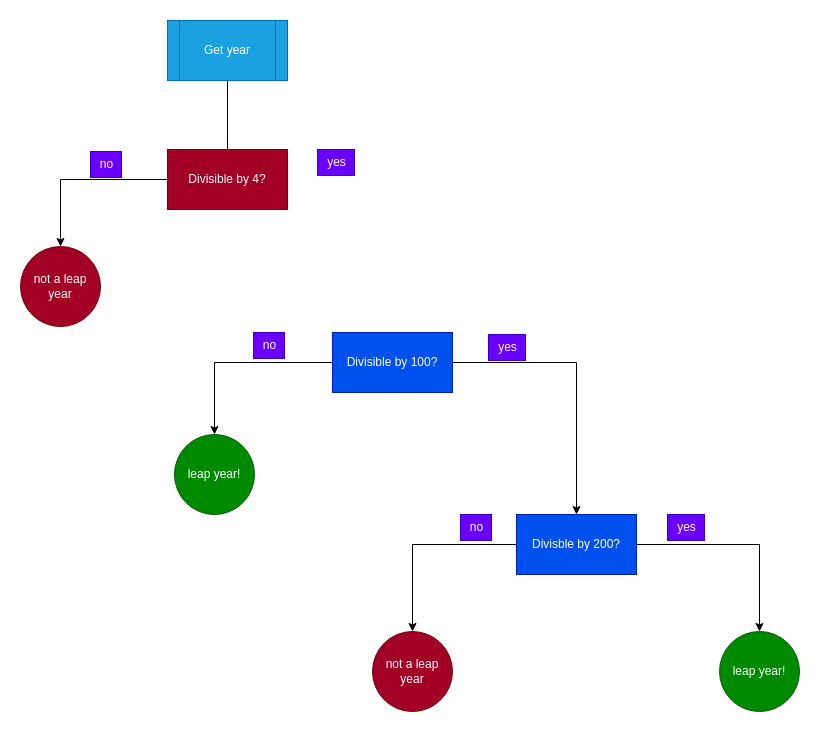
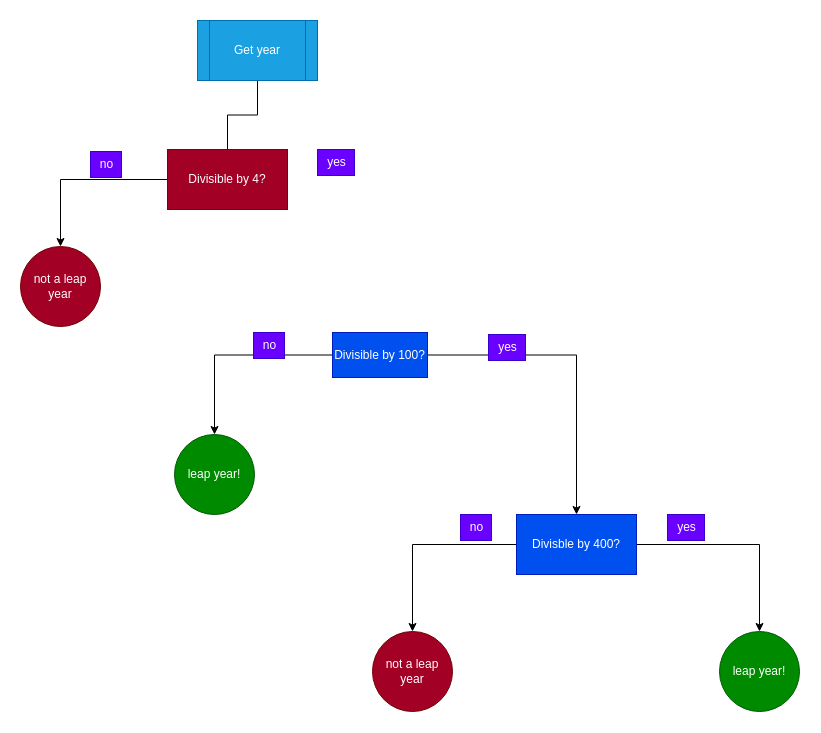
(228, 51) -> (258, 51)
(393, 363) -> (380, 355)
(577, 545) -> (577, 545)
